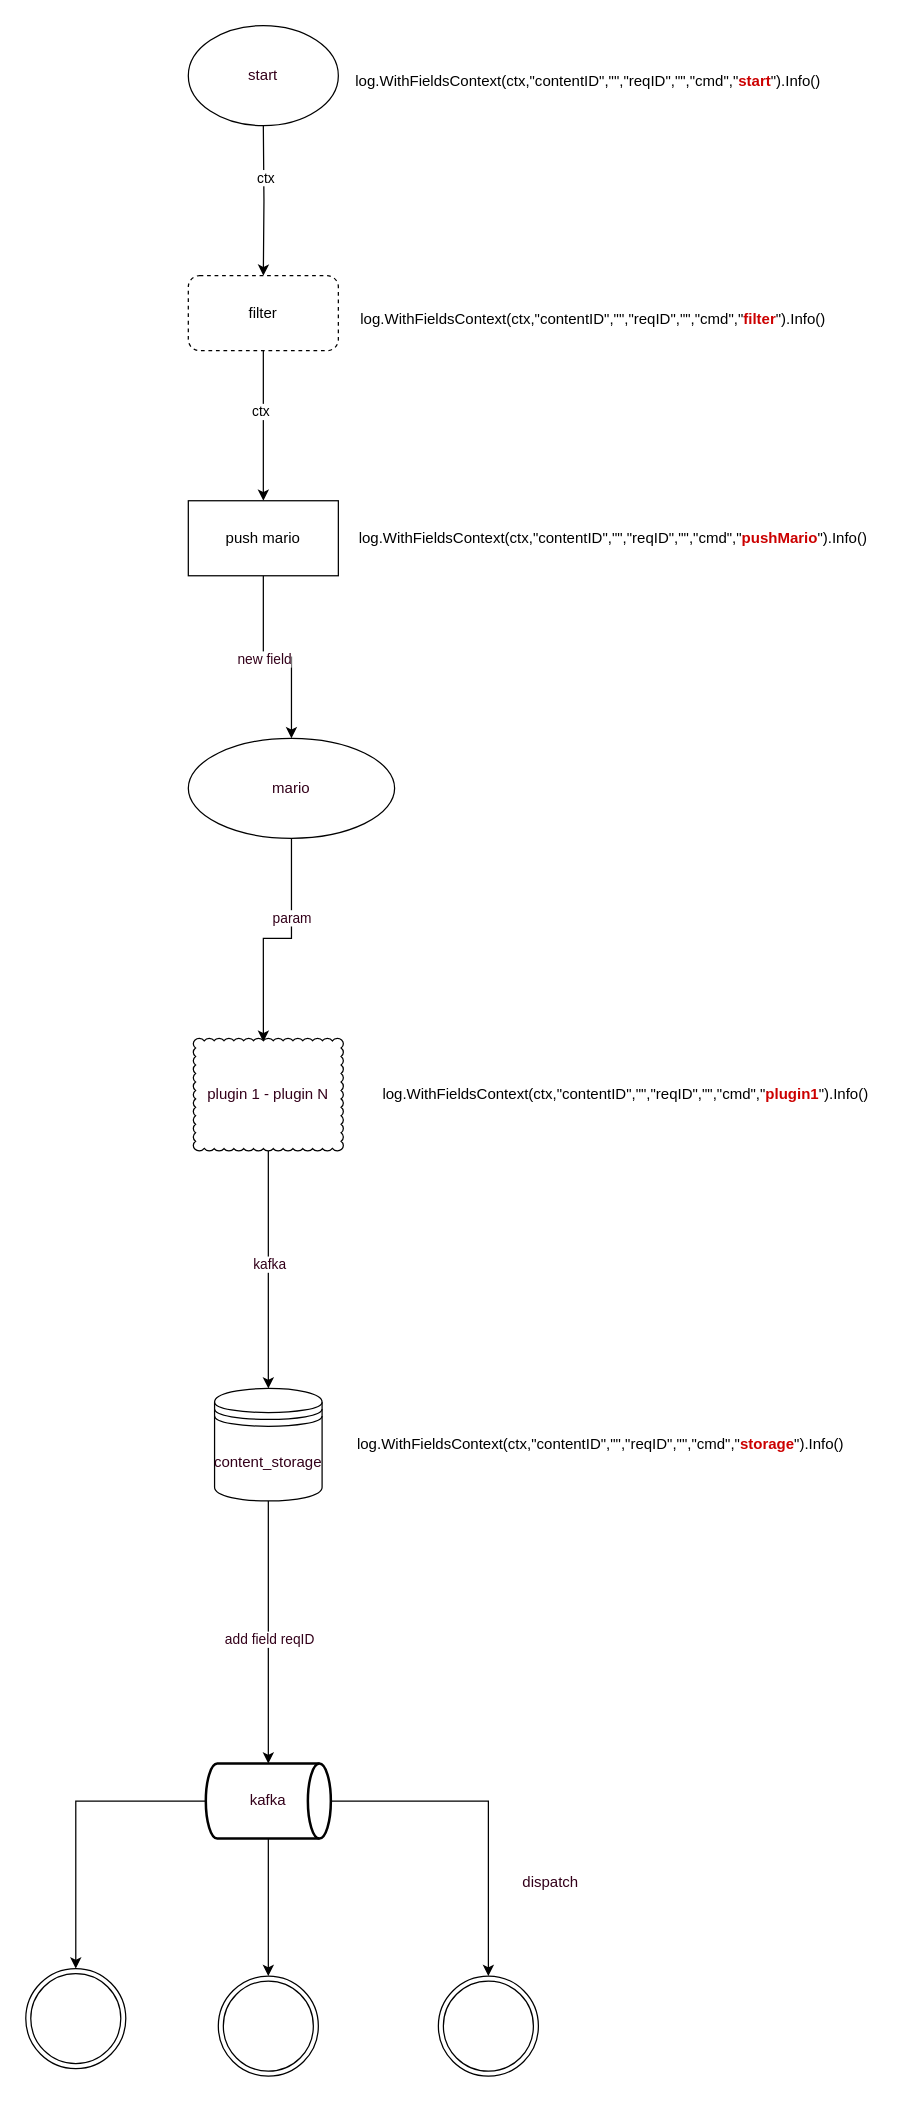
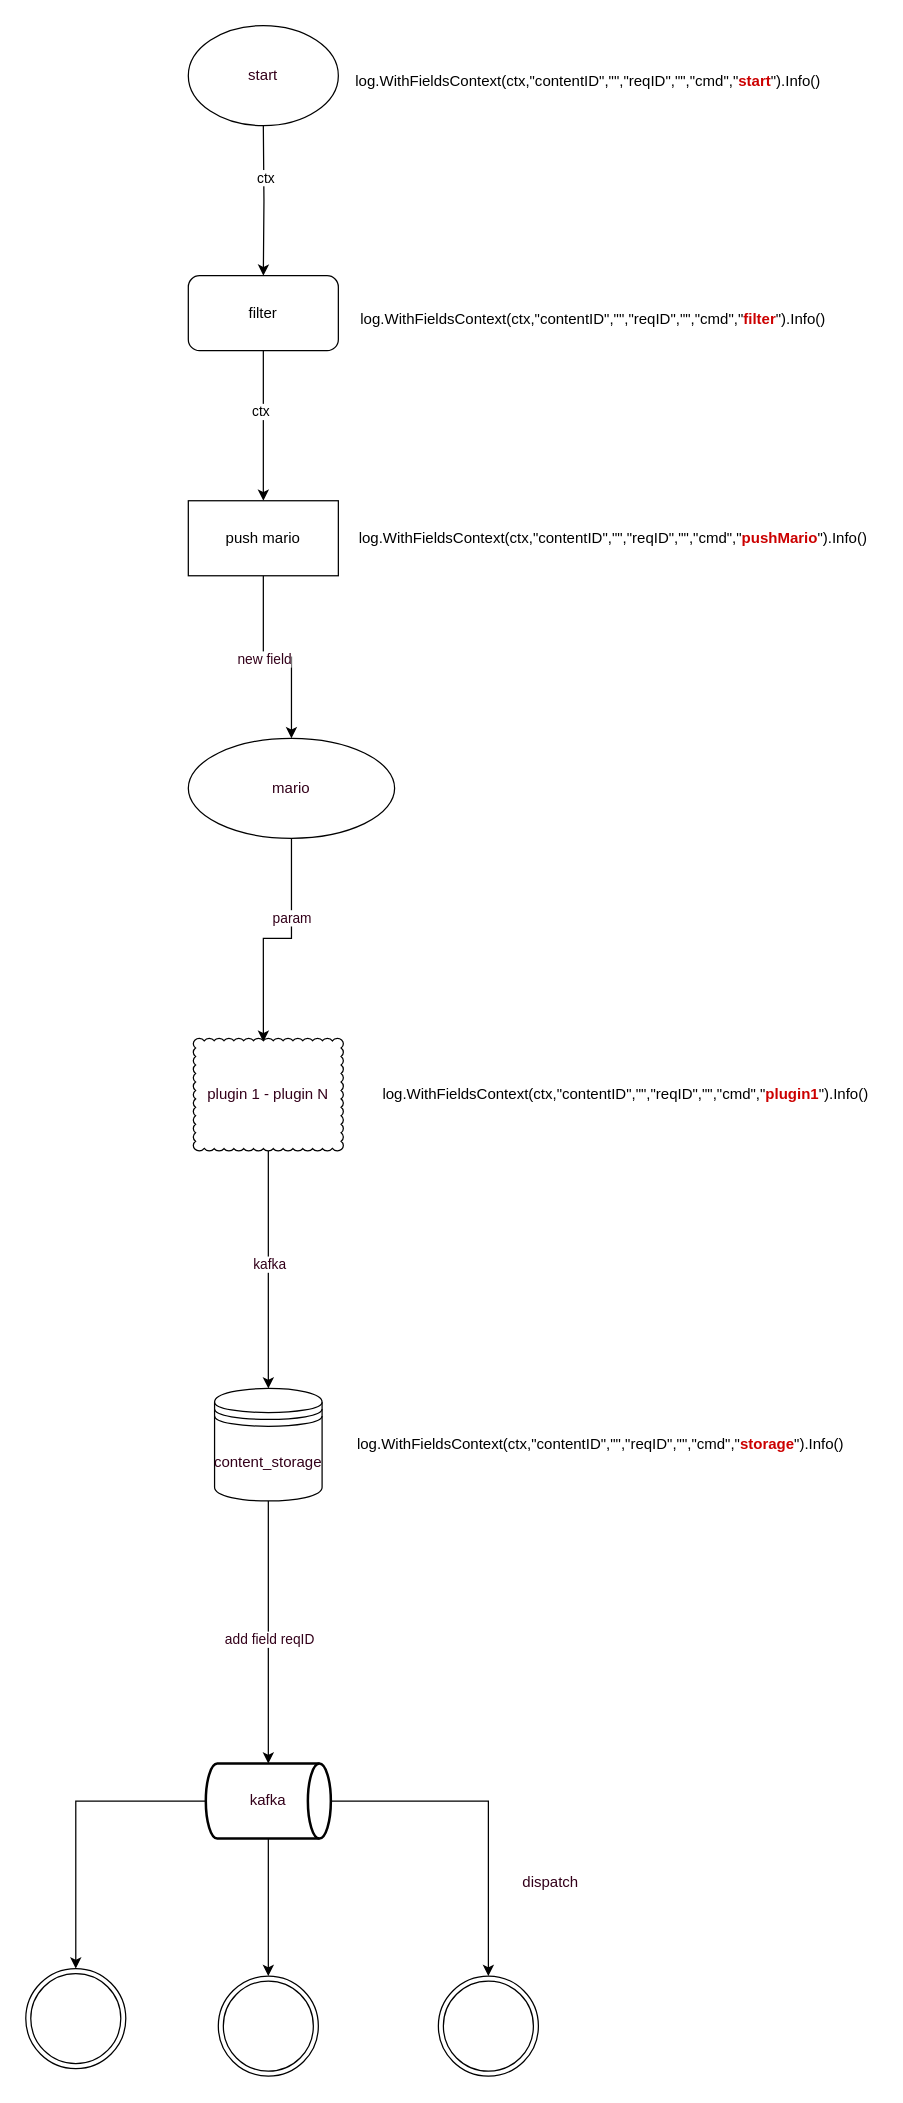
(263, 313) -> (263, 313)
